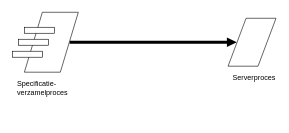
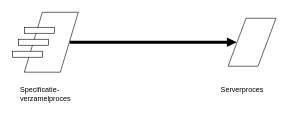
(252, 90) -> (240, 102)
(45, 96) -> (48, 102)
